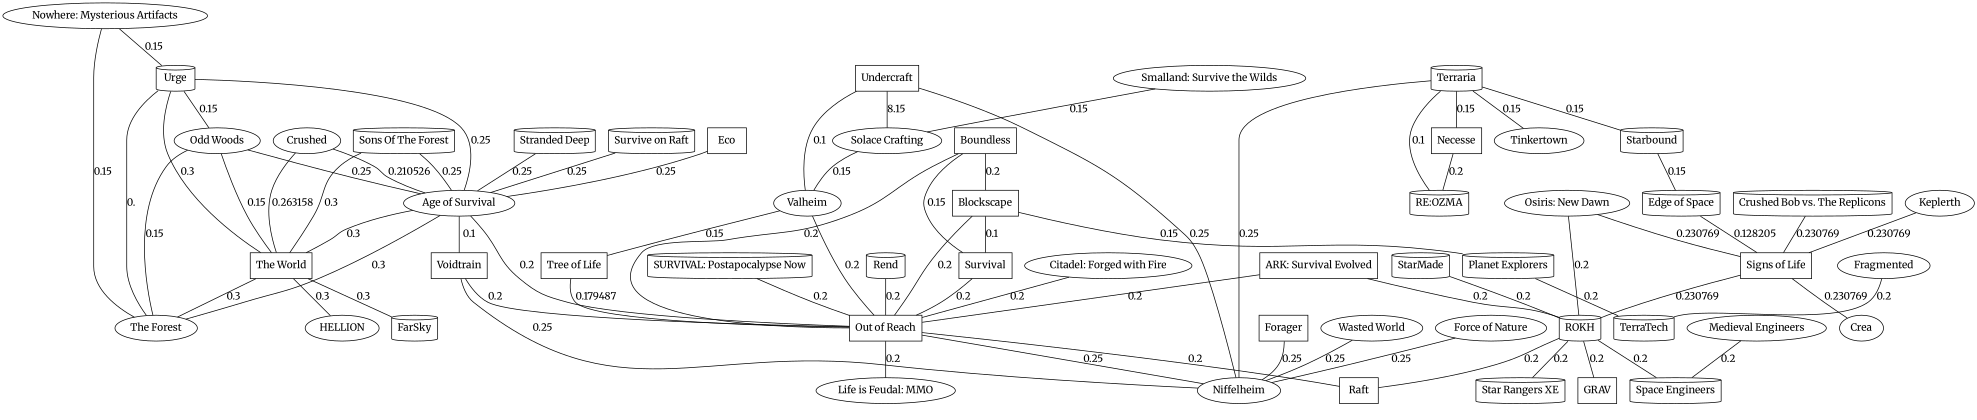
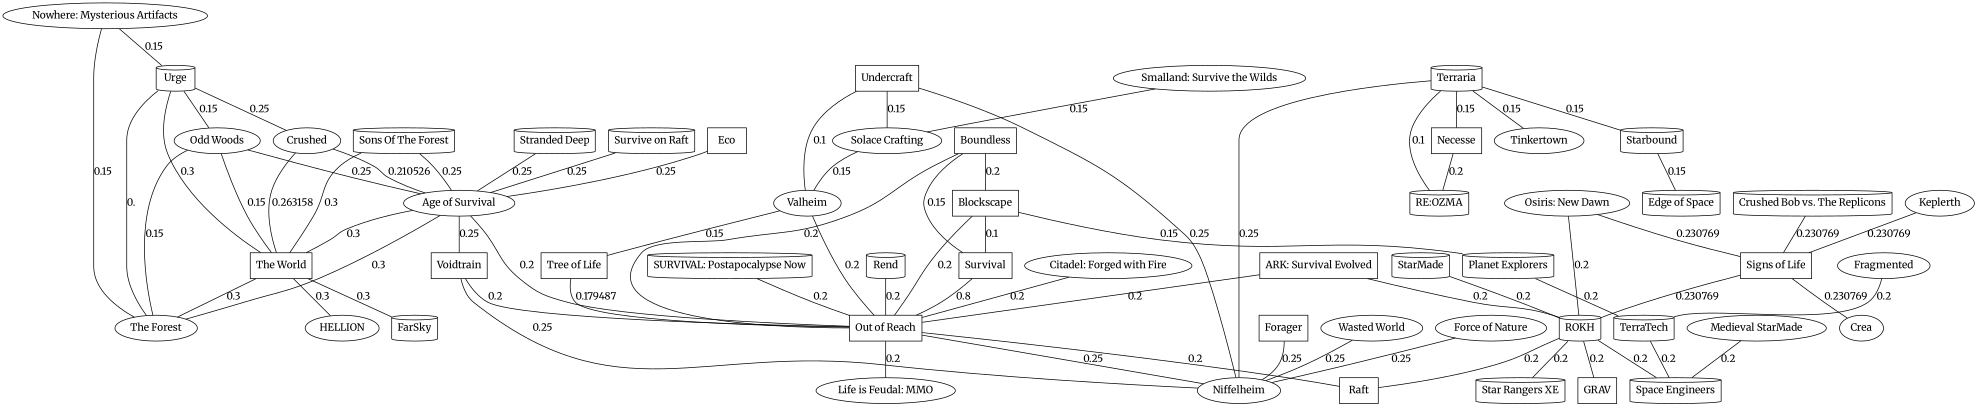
(364, 94) -> (241, 109)
(896, 110) -> (896, 110)
(469, 234) -> (469, 234)
(1729, 234) -> none
(964, 297) -> (964, 297)
(1757, 328) -> (1757, 328)
none -> (1660, 359)
